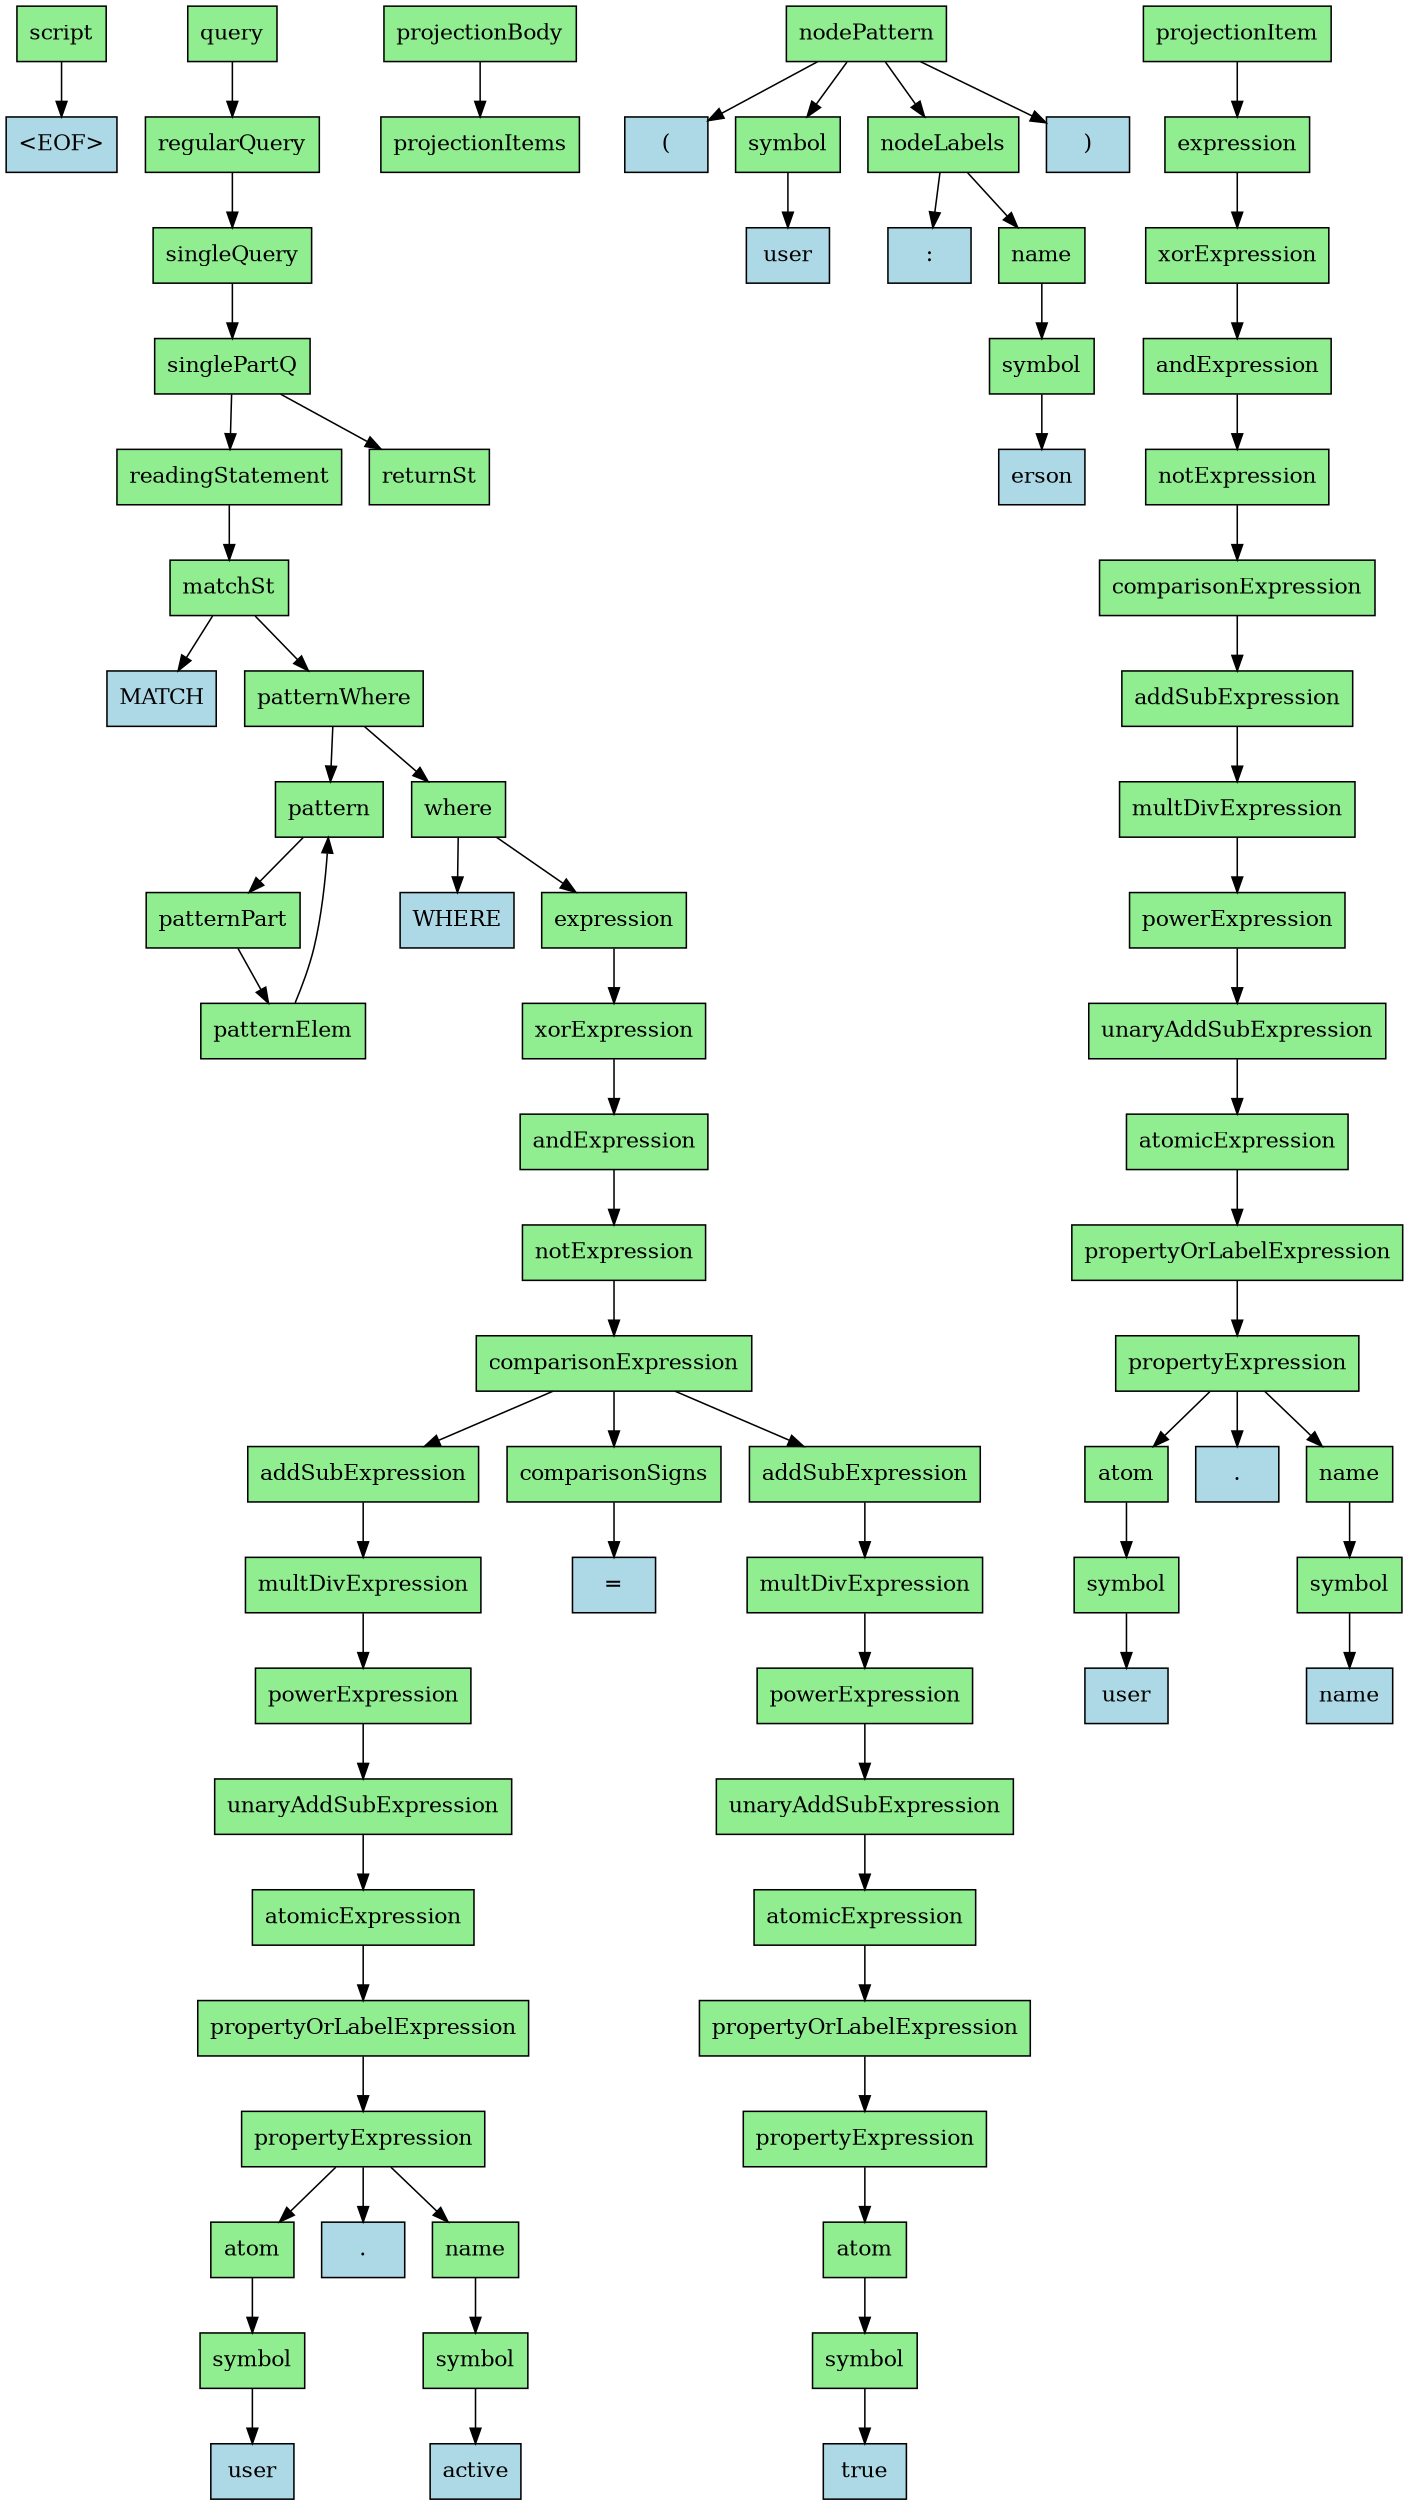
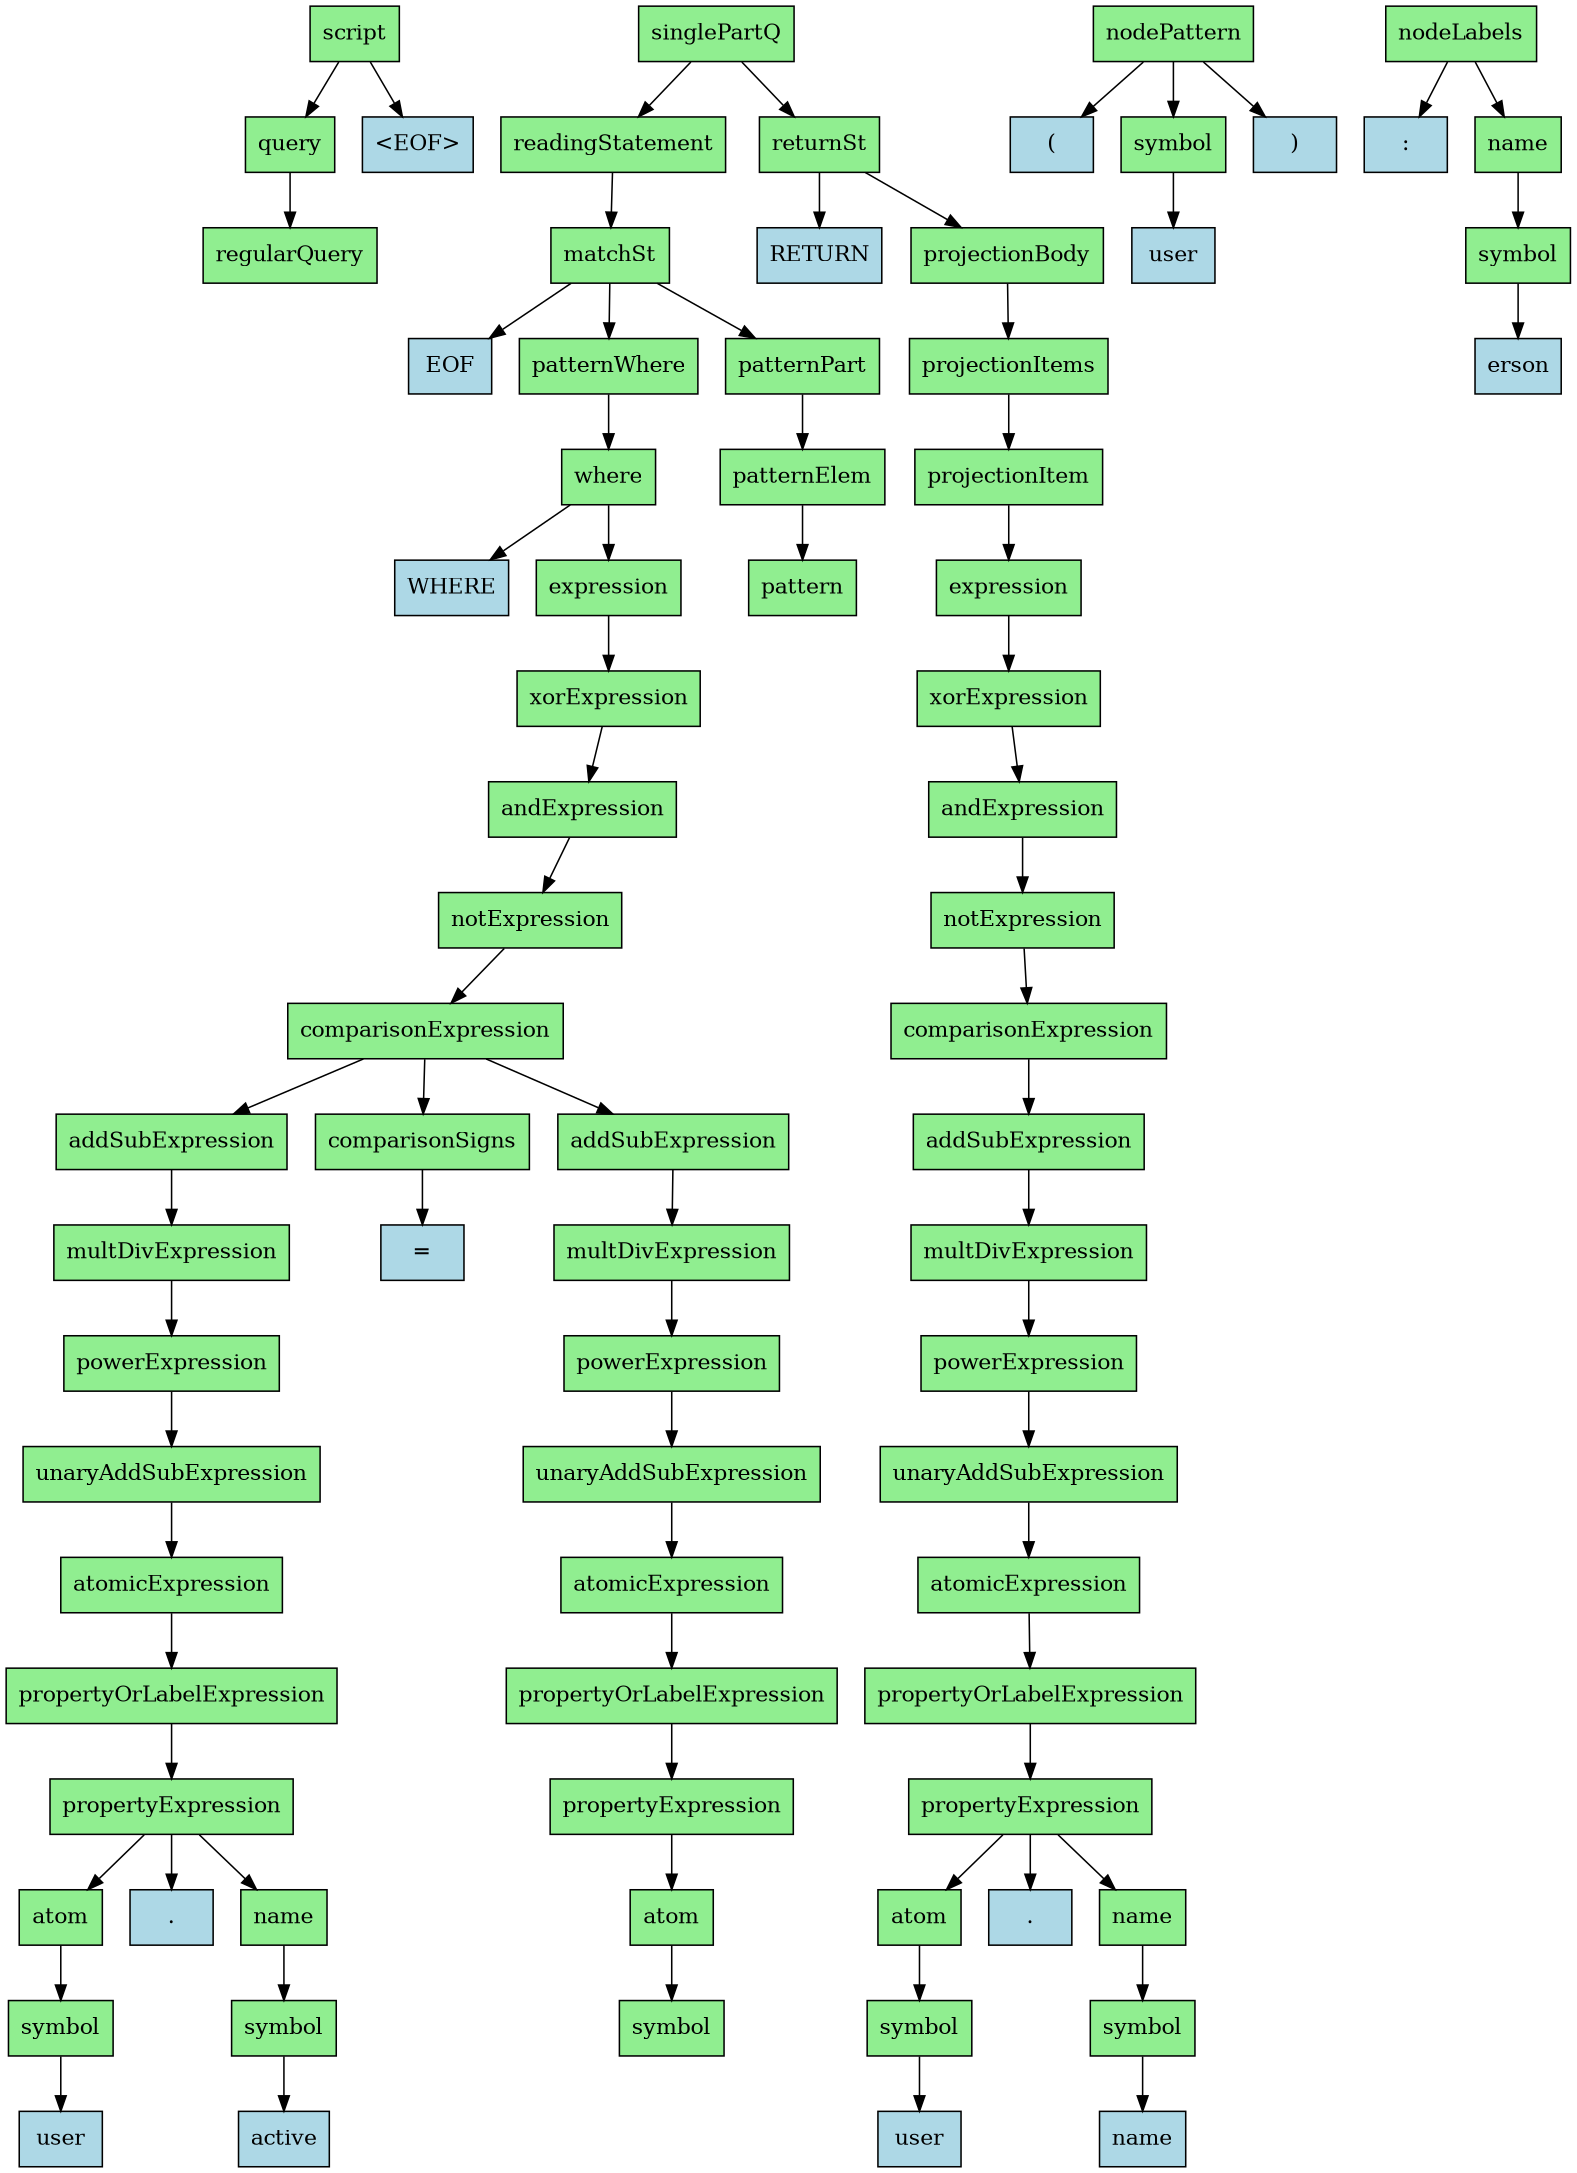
none -> (326, 83)
(900, 83) -> none
none -> (906, 196)
(232, 255) -> none
none -> (819, 255)
none -> (1009, 414)
(162, 699) -> (450, 366)
(332, 747) -> none
(282, 859) -> (699, 307)
(865, 2471) -> none
